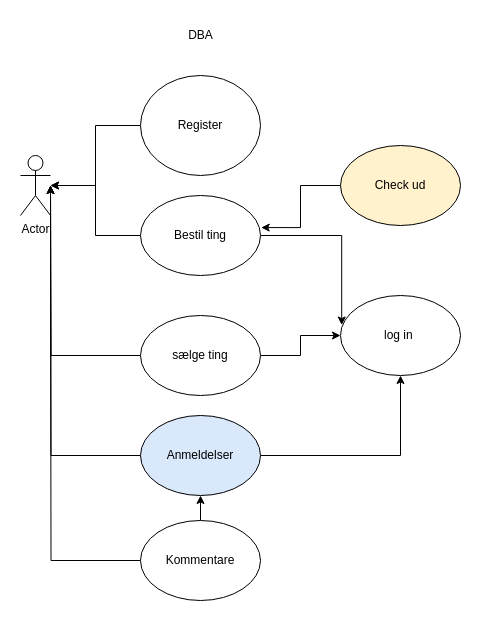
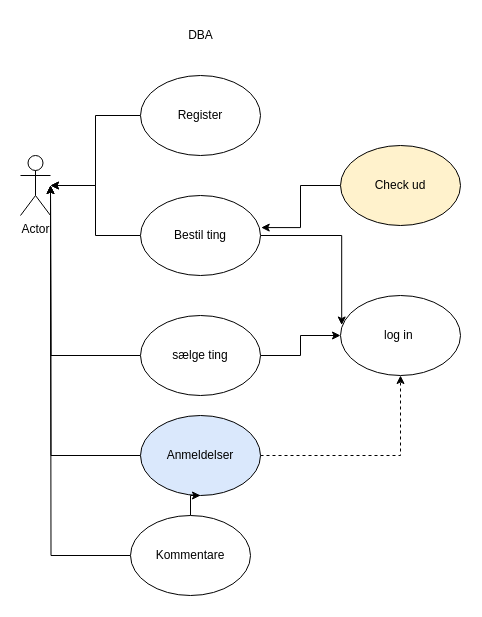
(201, 126) -> (201, 116)
(367, 456) -> (367, 456)
(201, 561) -> (191, 556)
